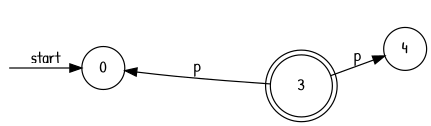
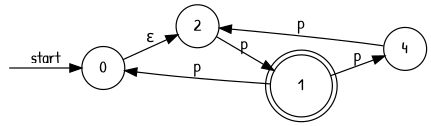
none -> (198, 26)
(301, 86) -> (301, 86)
